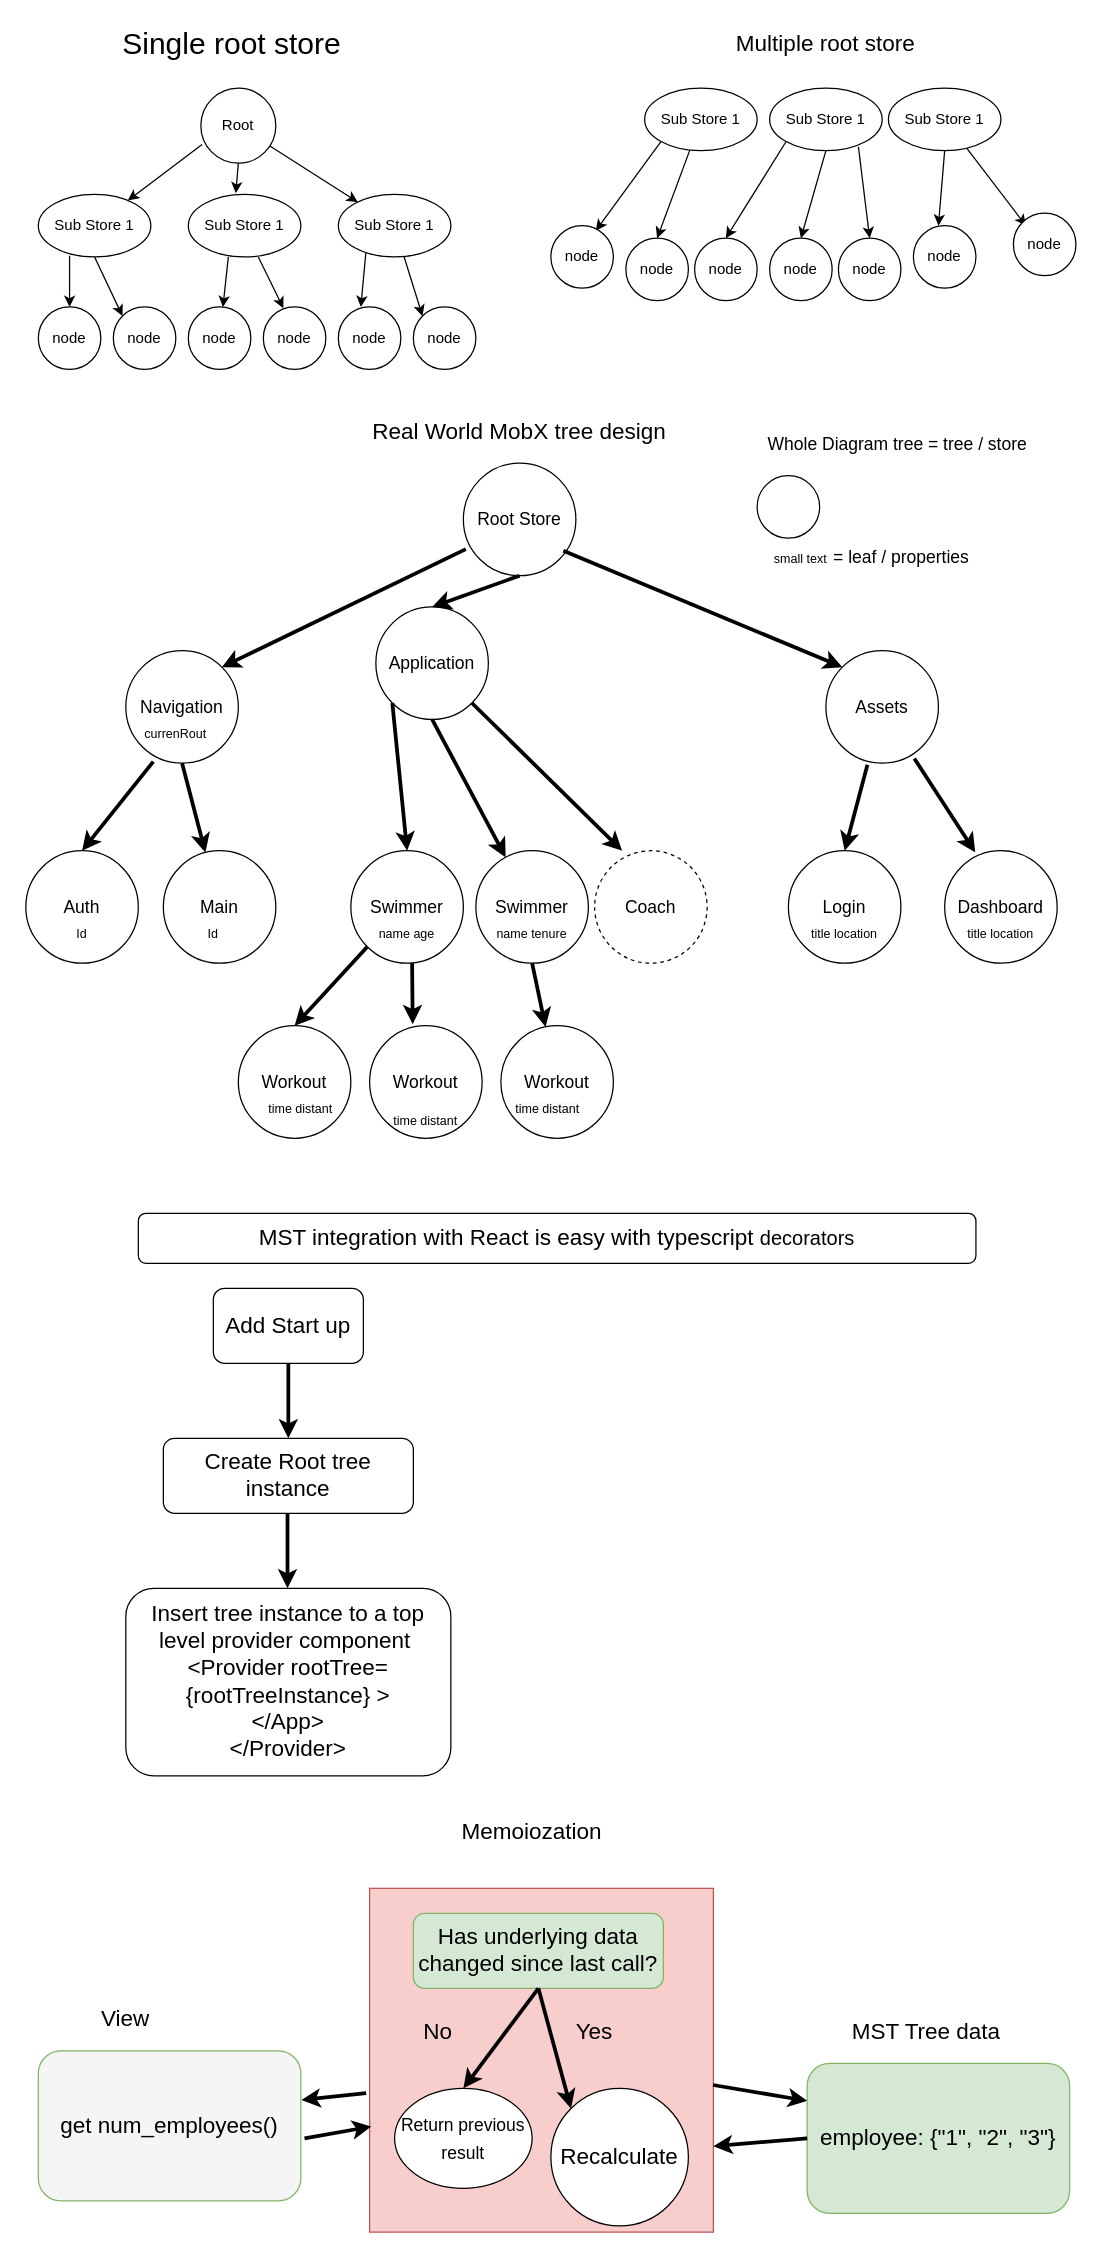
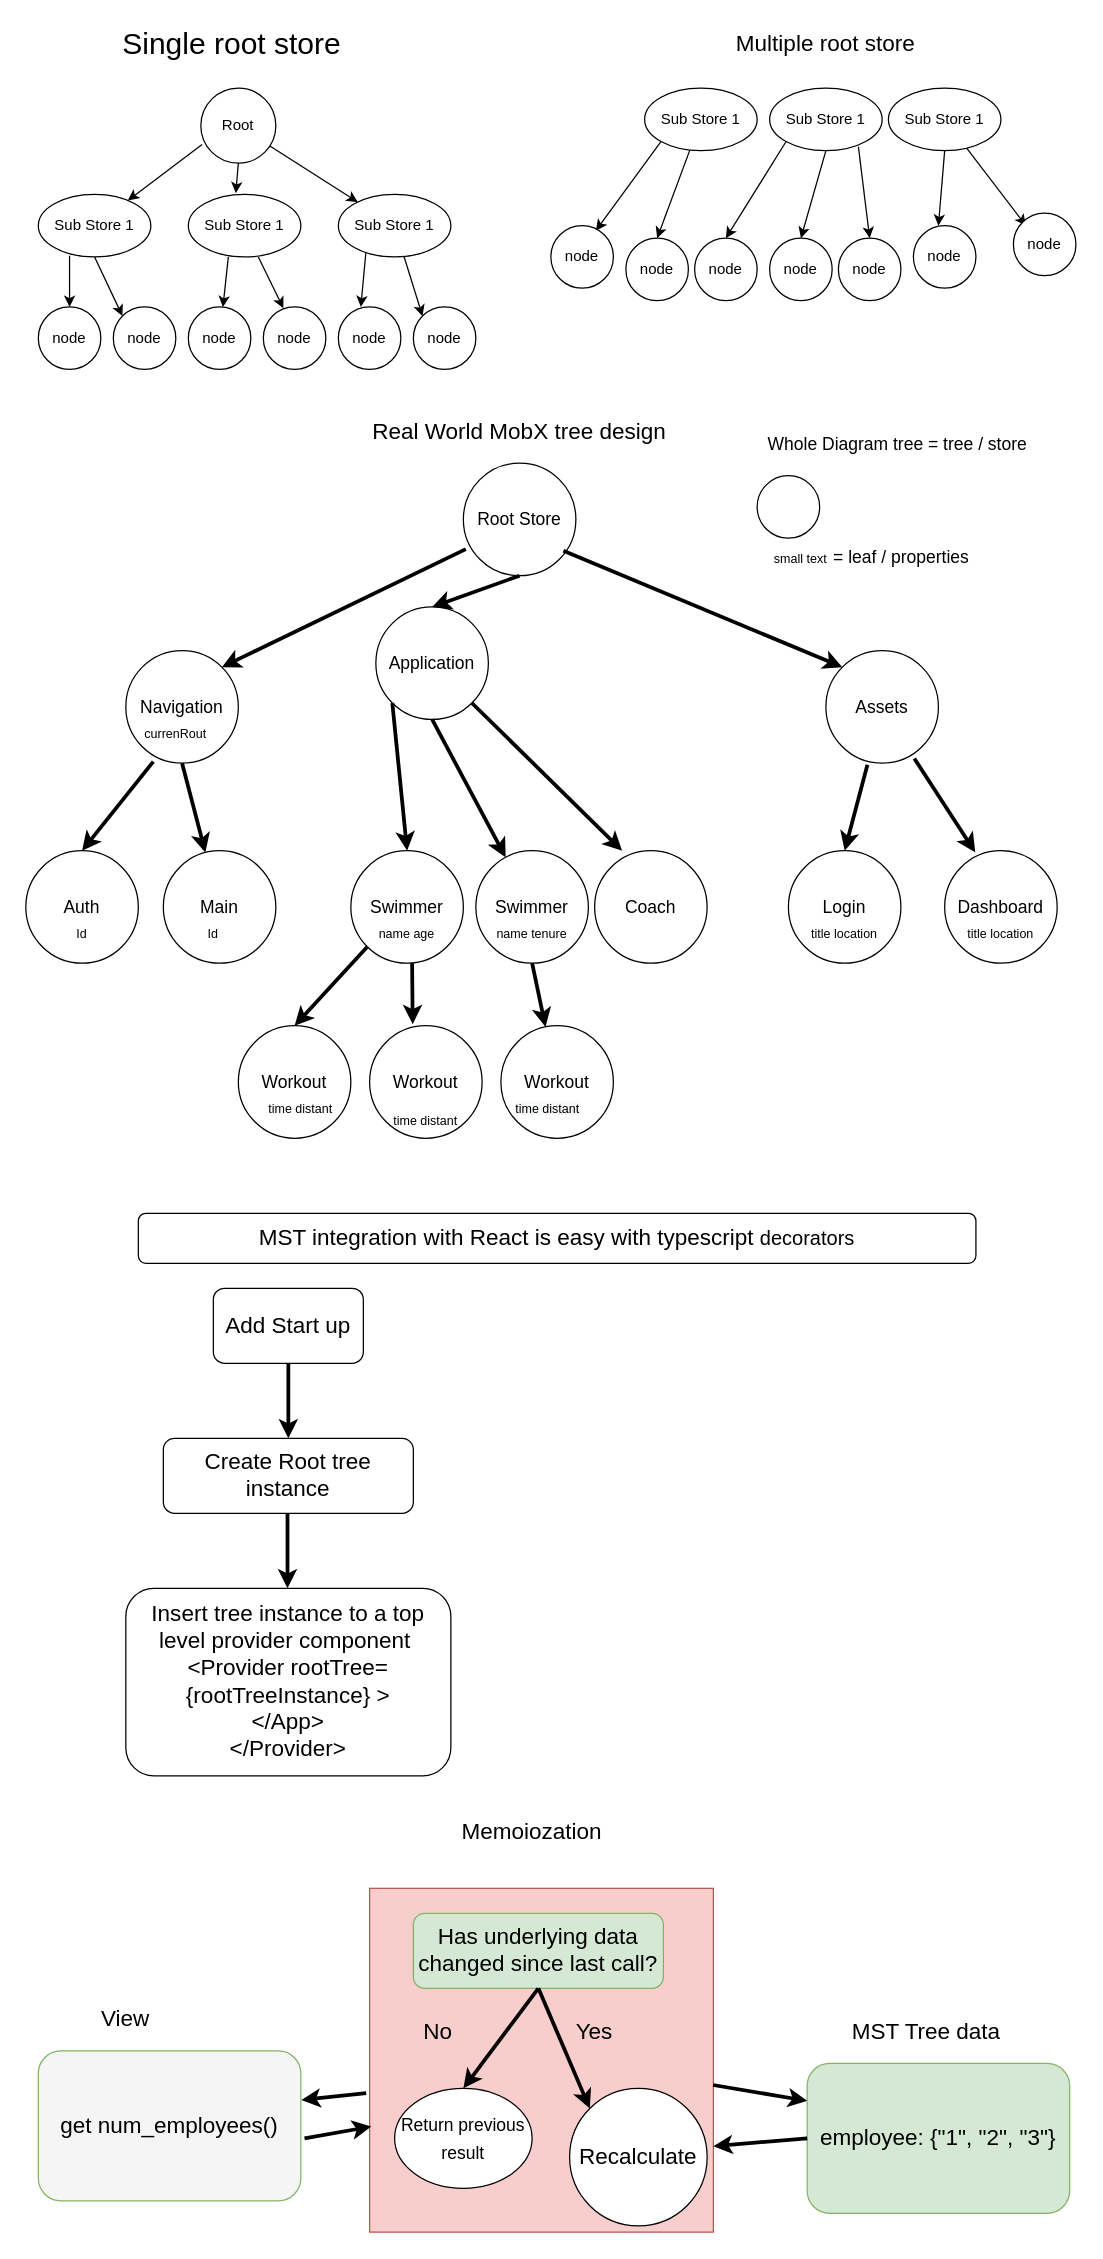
(651, 907) -> (651, 907)
(619, 2157) -> (638, 2157)
